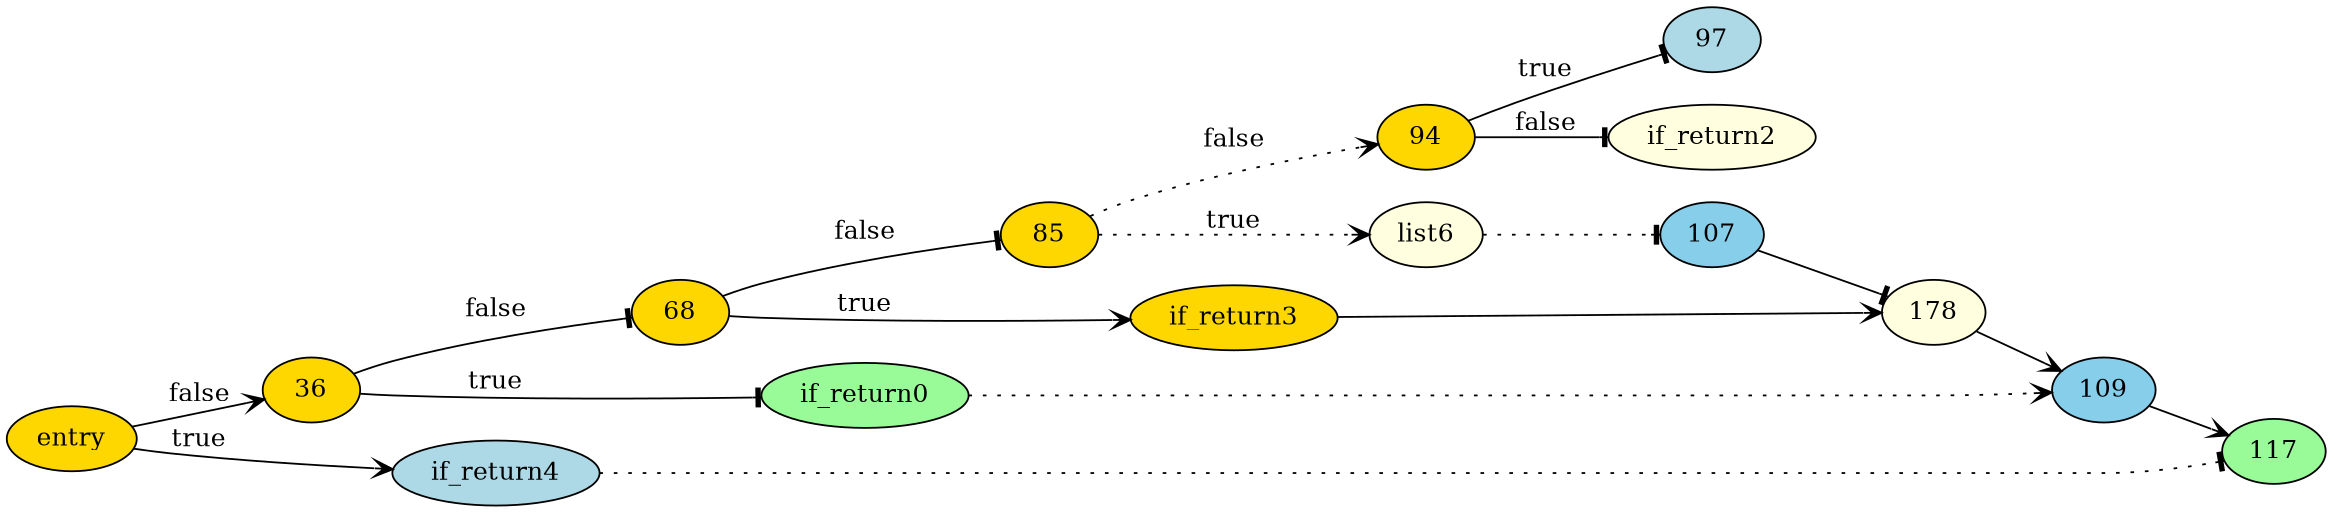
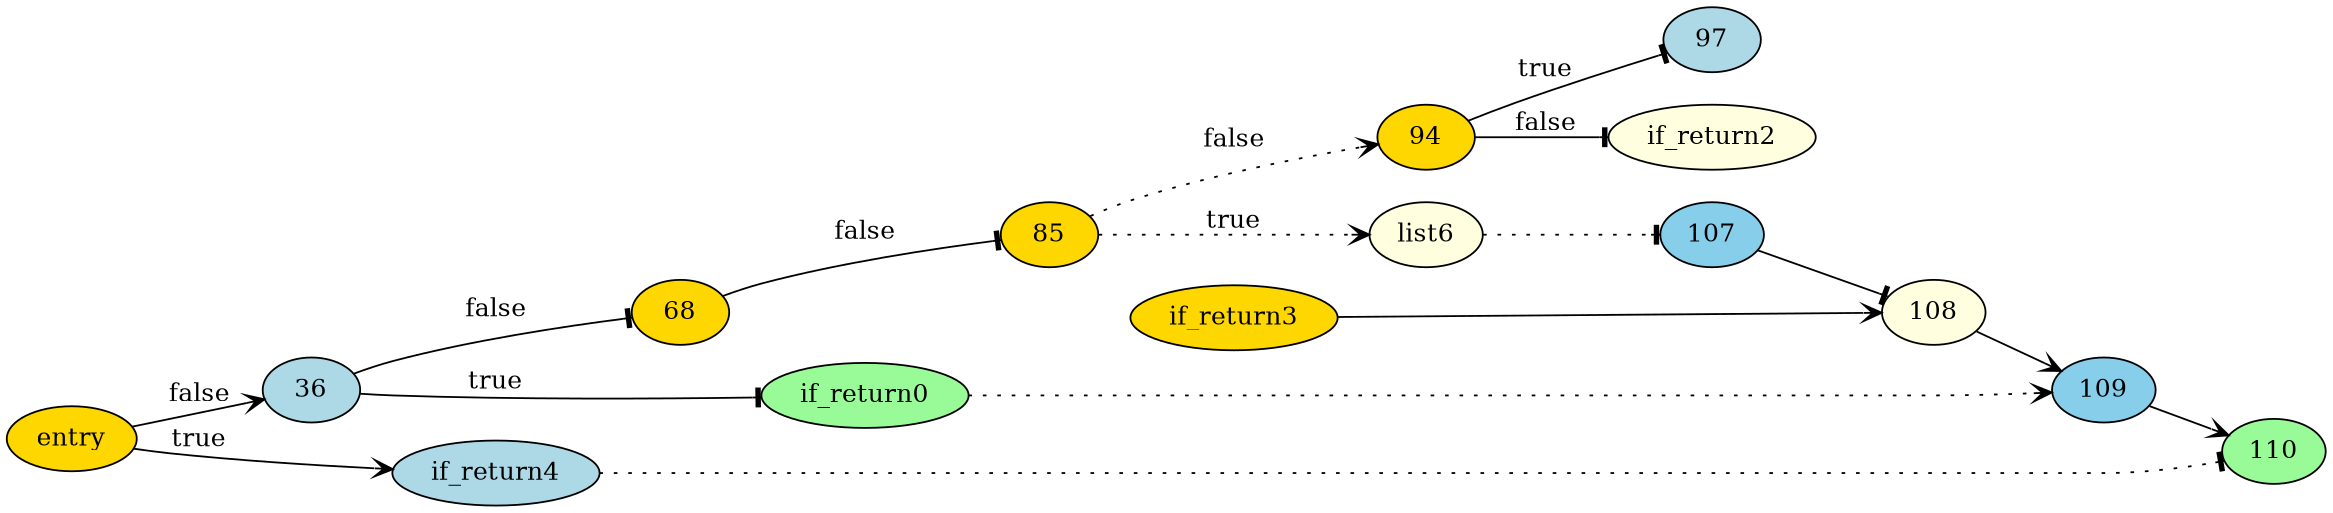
(1934, 312) -> (1934, 312)
(921, 321) -> none
(311, 390) -> (311, 390)
(2274, 451) -> (2274, 451)
